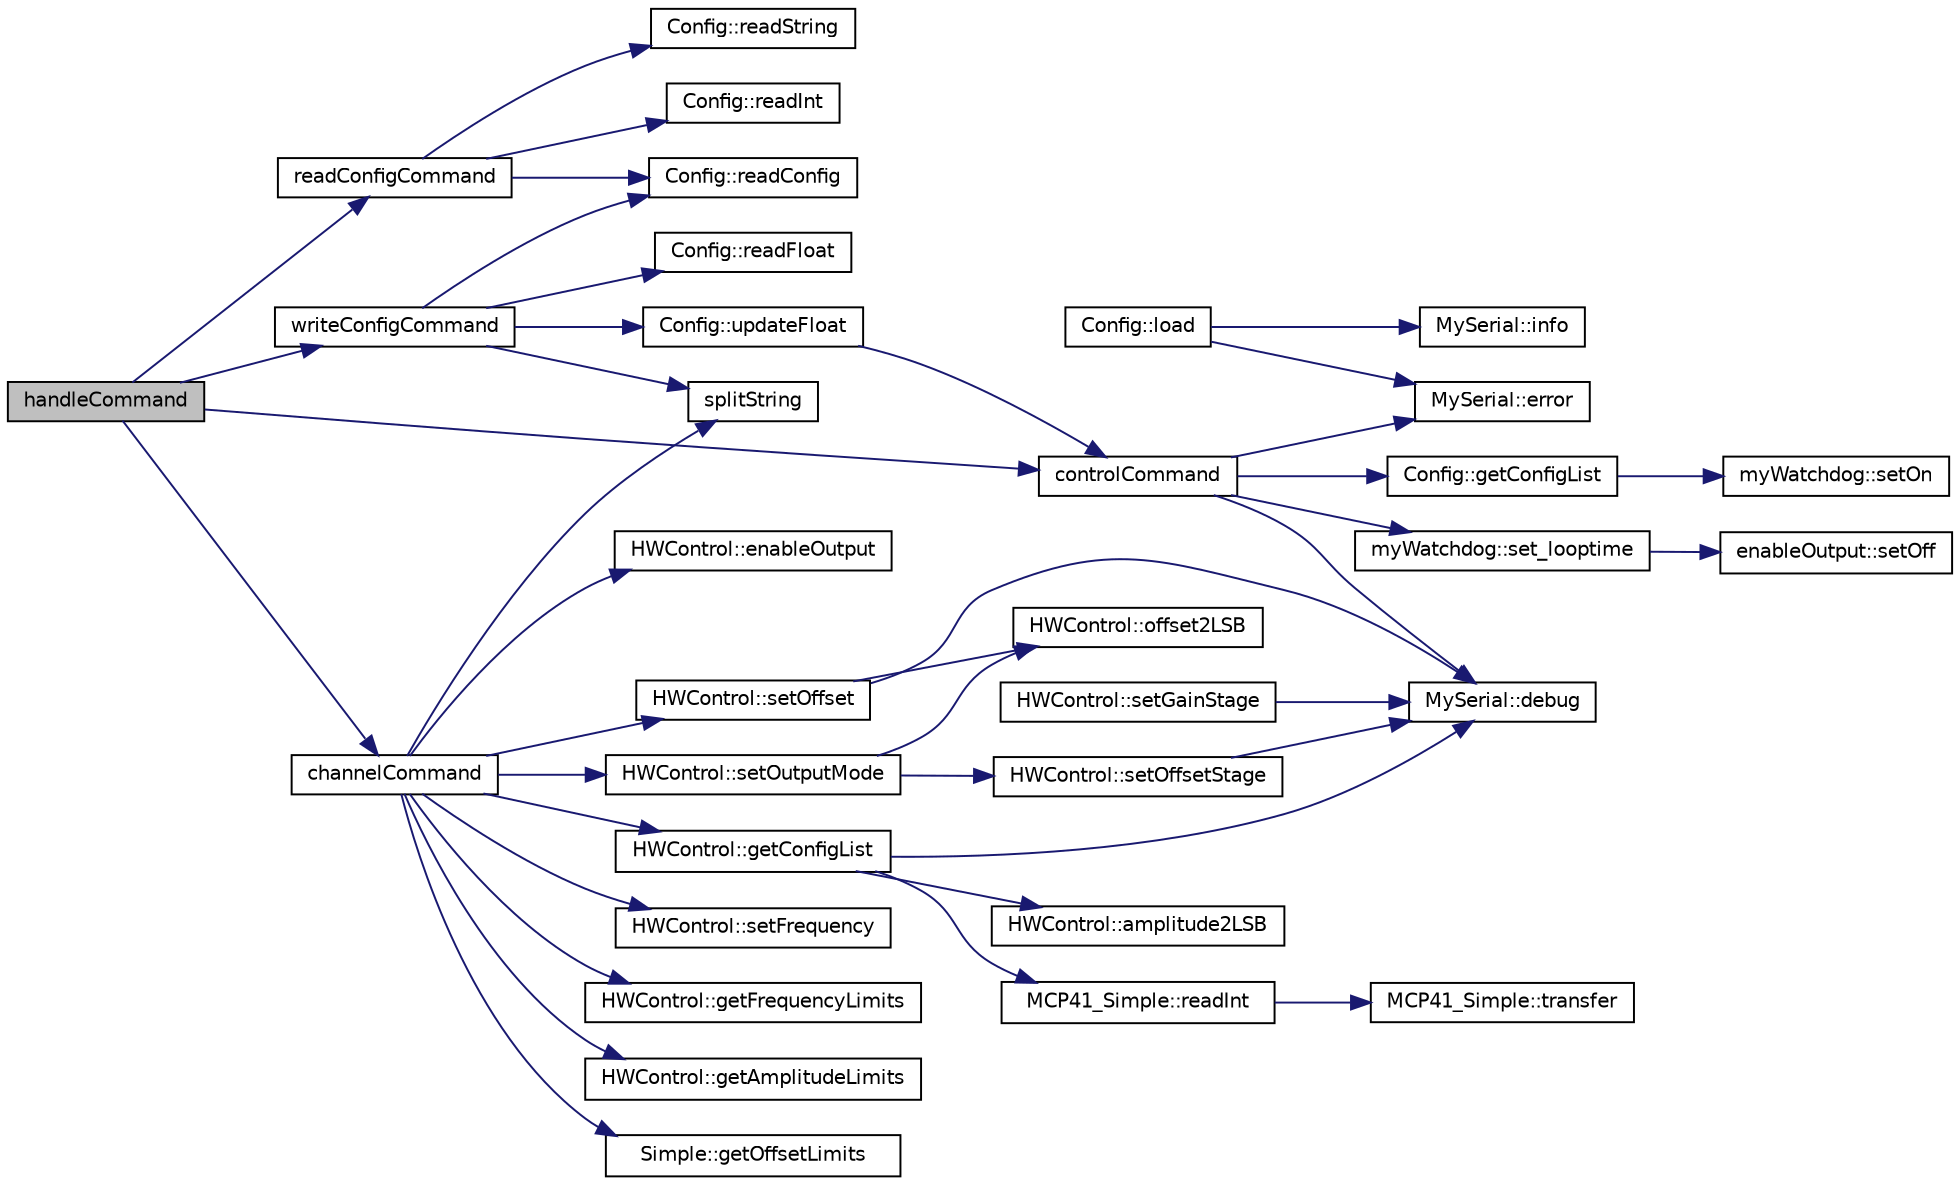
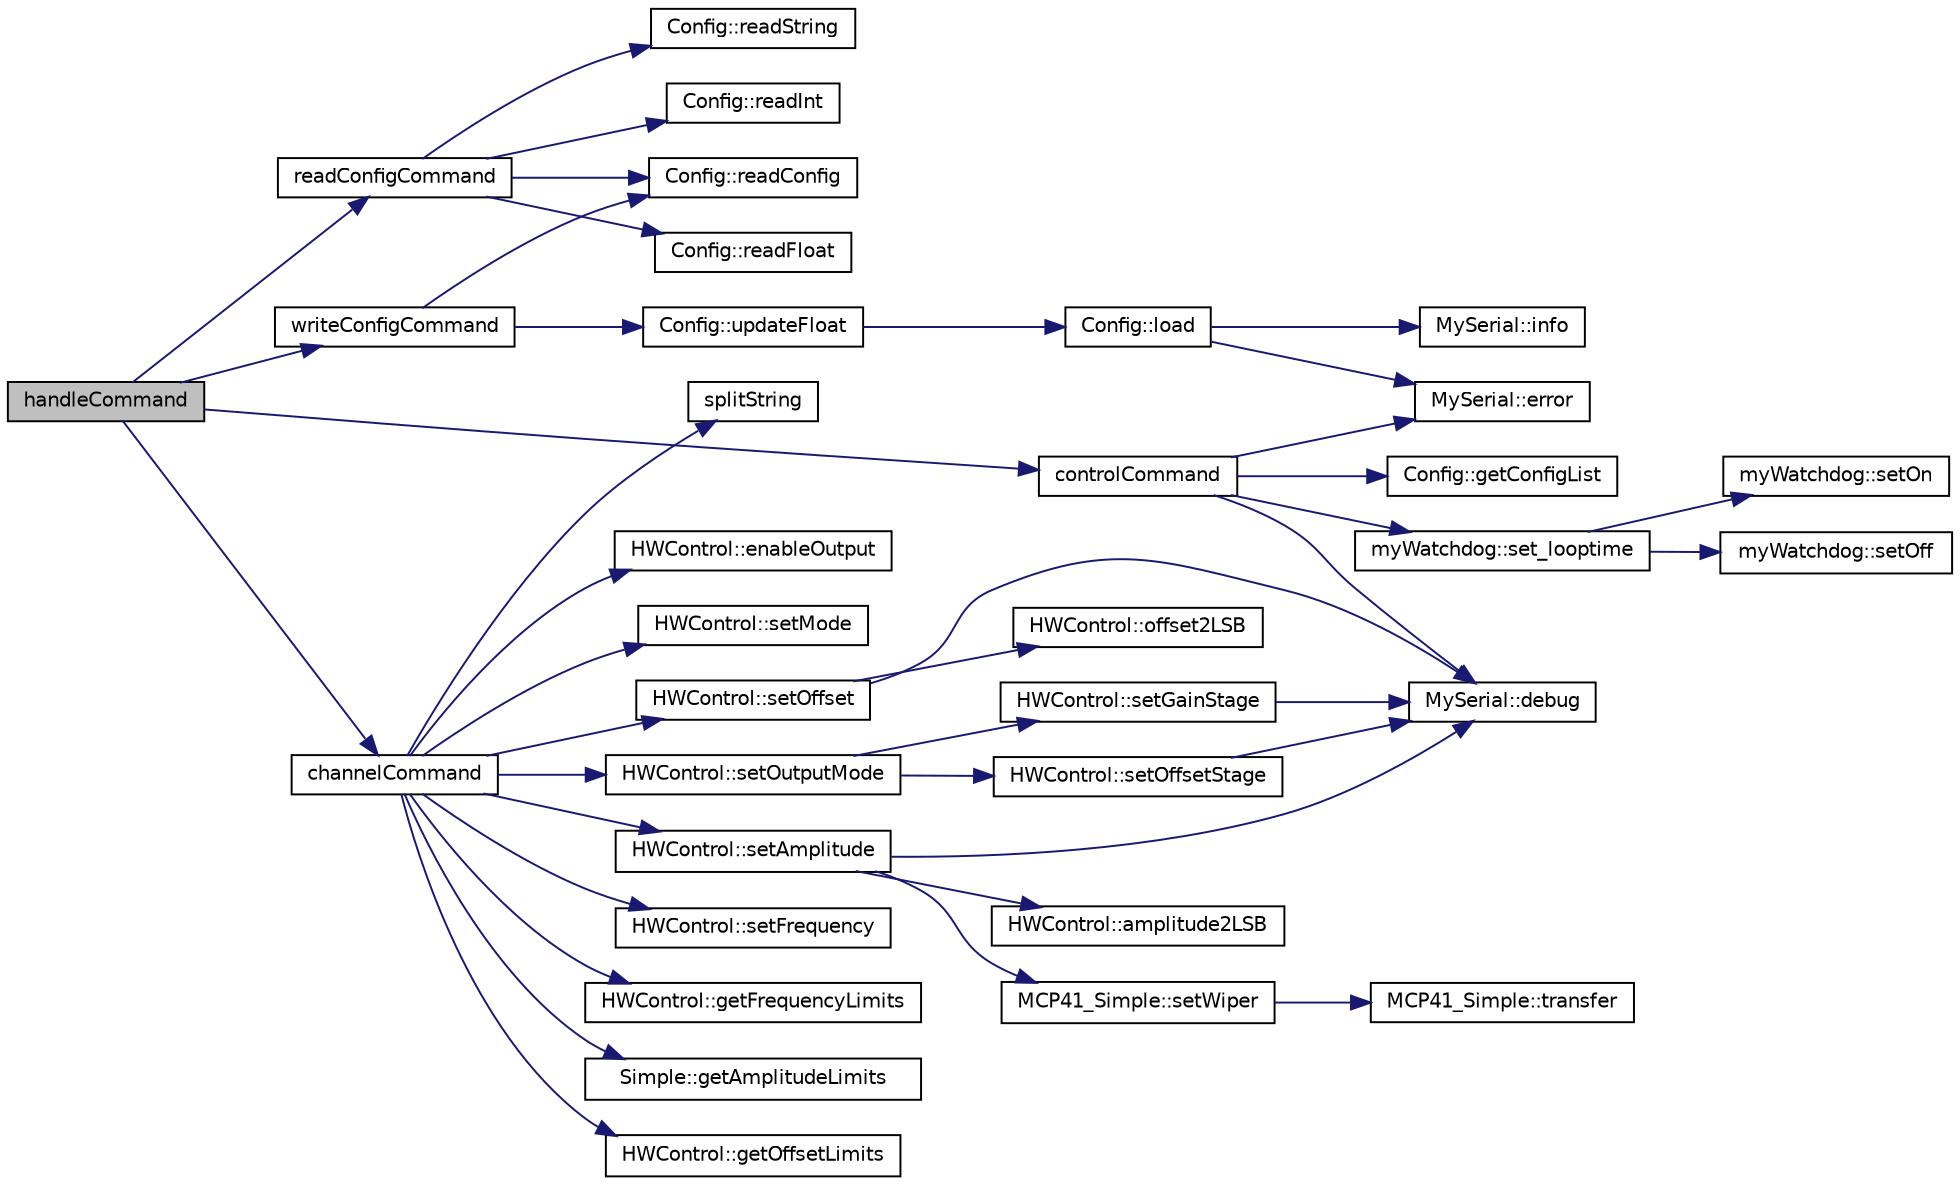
(565, 292) -> (561, 212)
(577, 365) -> none
(977, 388) -> (954, 327)
(1660, 476) -> (1660, 516)
(1836, 553) -> (1836, 553)
none -> (753, 625)
(951, 710) -> (936, 740)
(753, 851) -> (753, 851)
(1138, 1003) -> (1138, 1003)
(753, 1079) -> (753, 1079)
(753, 1156) -> (753, 1156)
